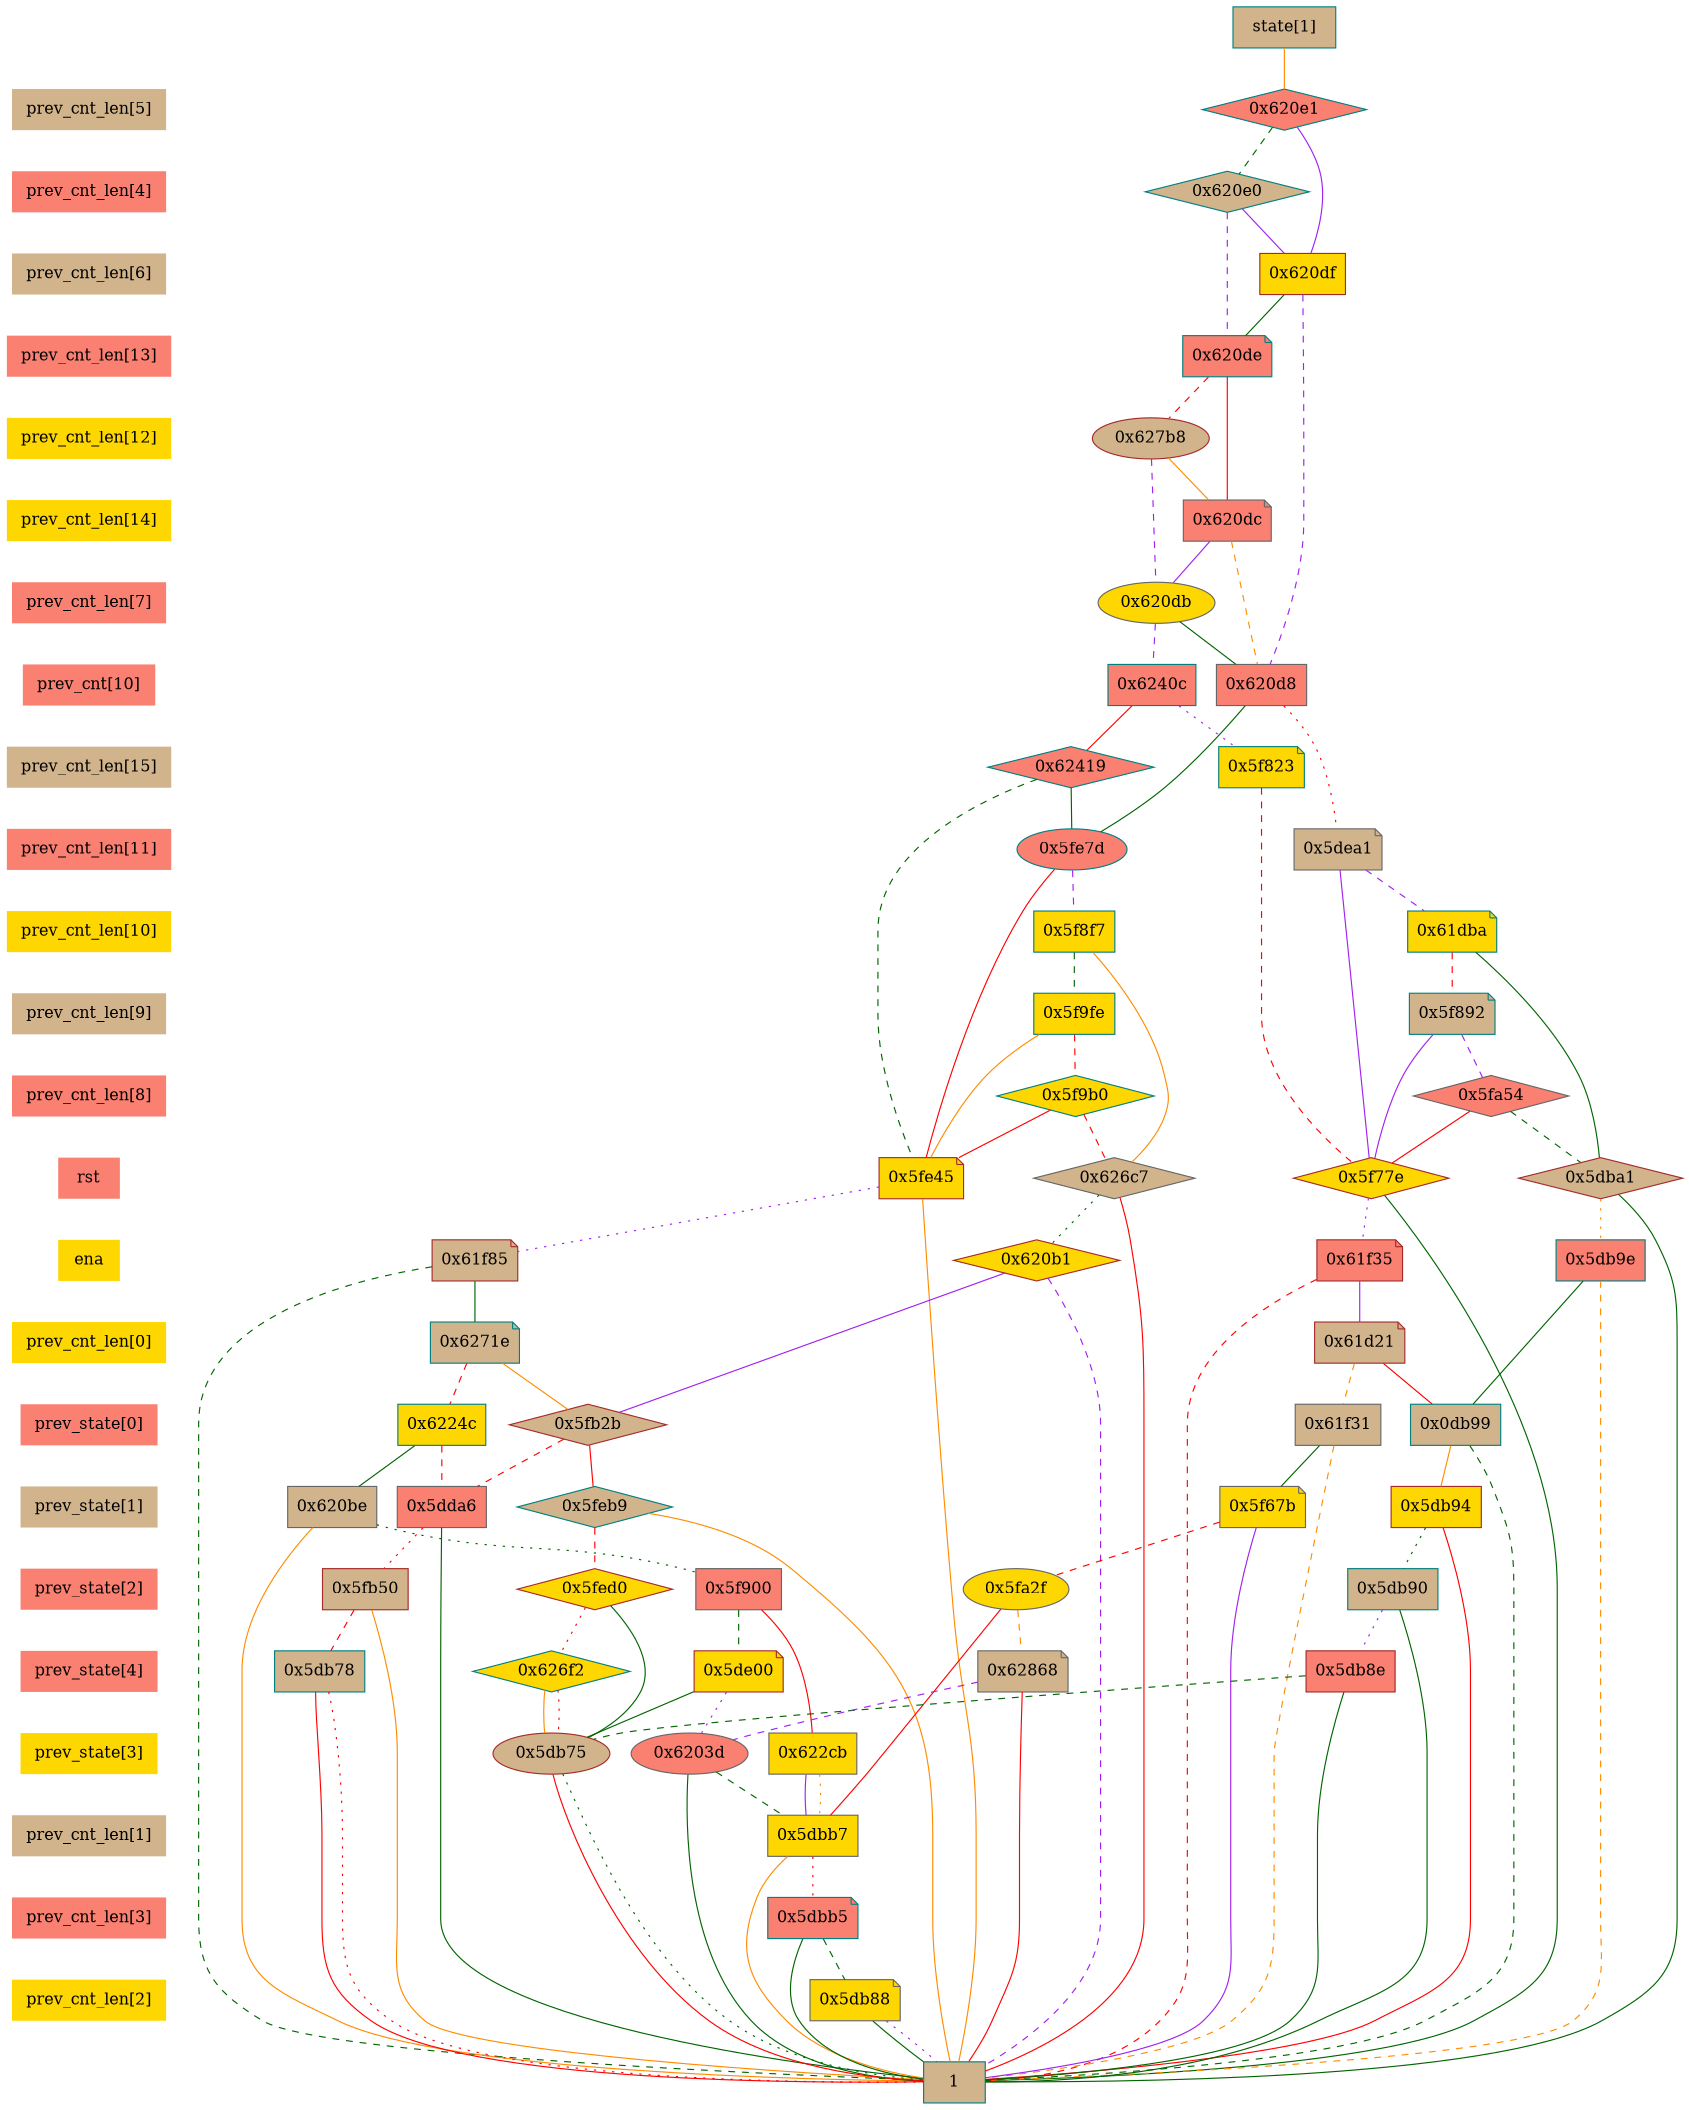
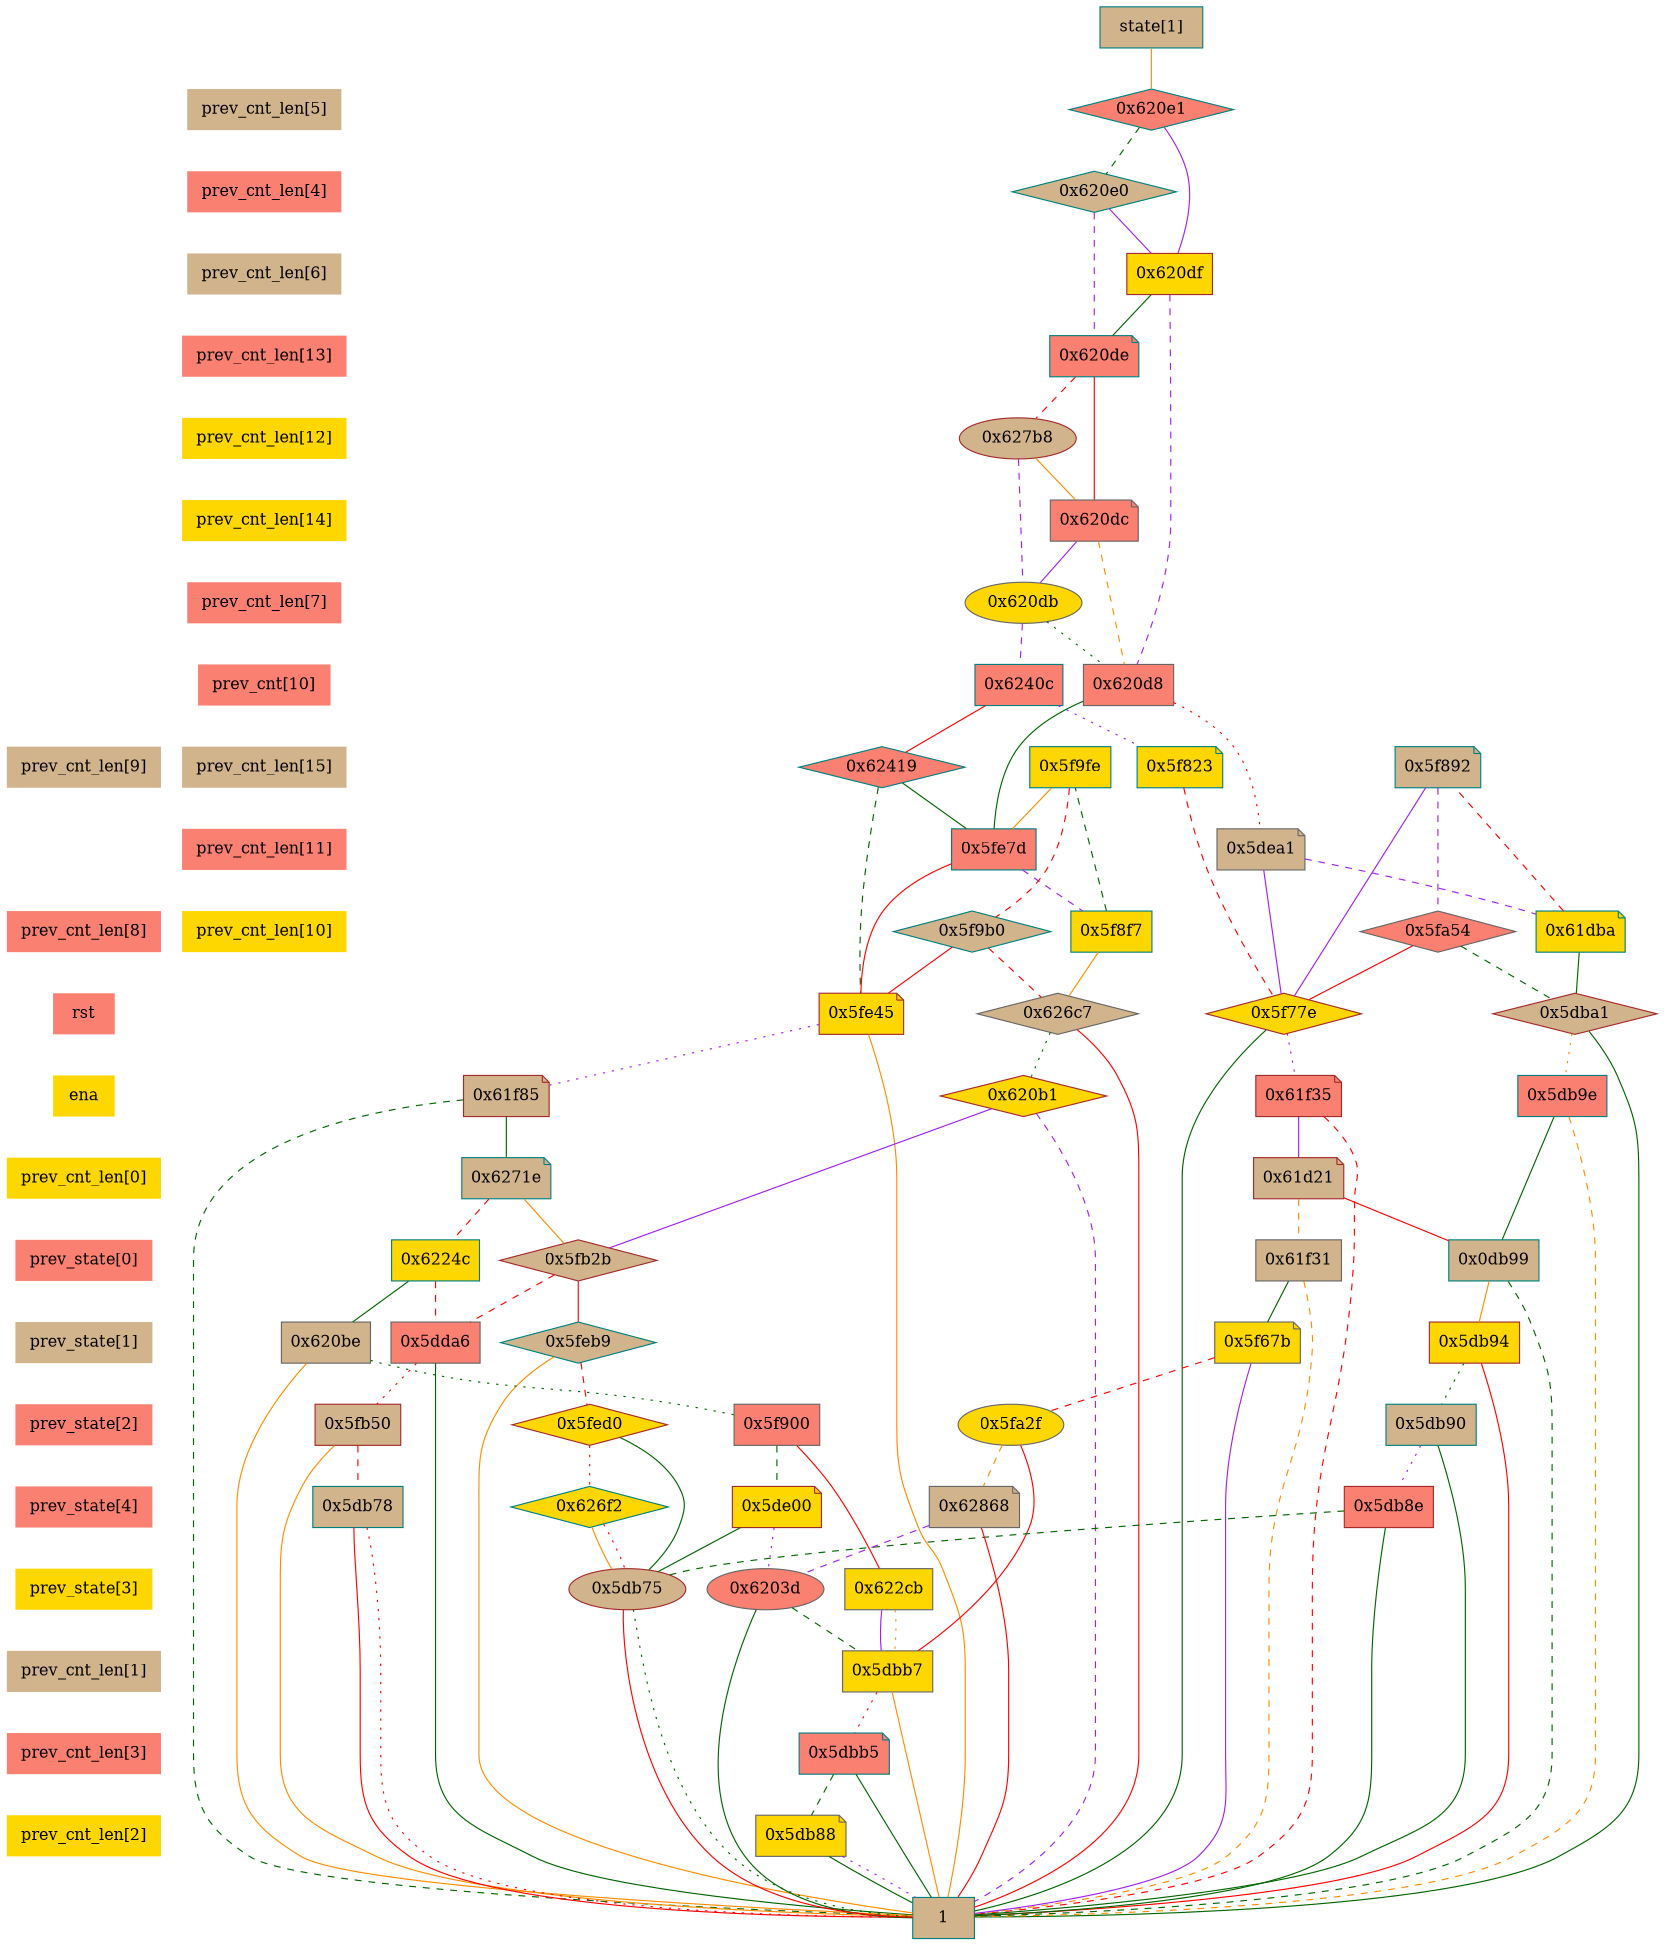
(1208, 643) -> (1075, 643)
(1072, 849) -> (994, 849)
(976, 1088) -> (1032, 808)
(1075, 1096) -> (972, 932)
